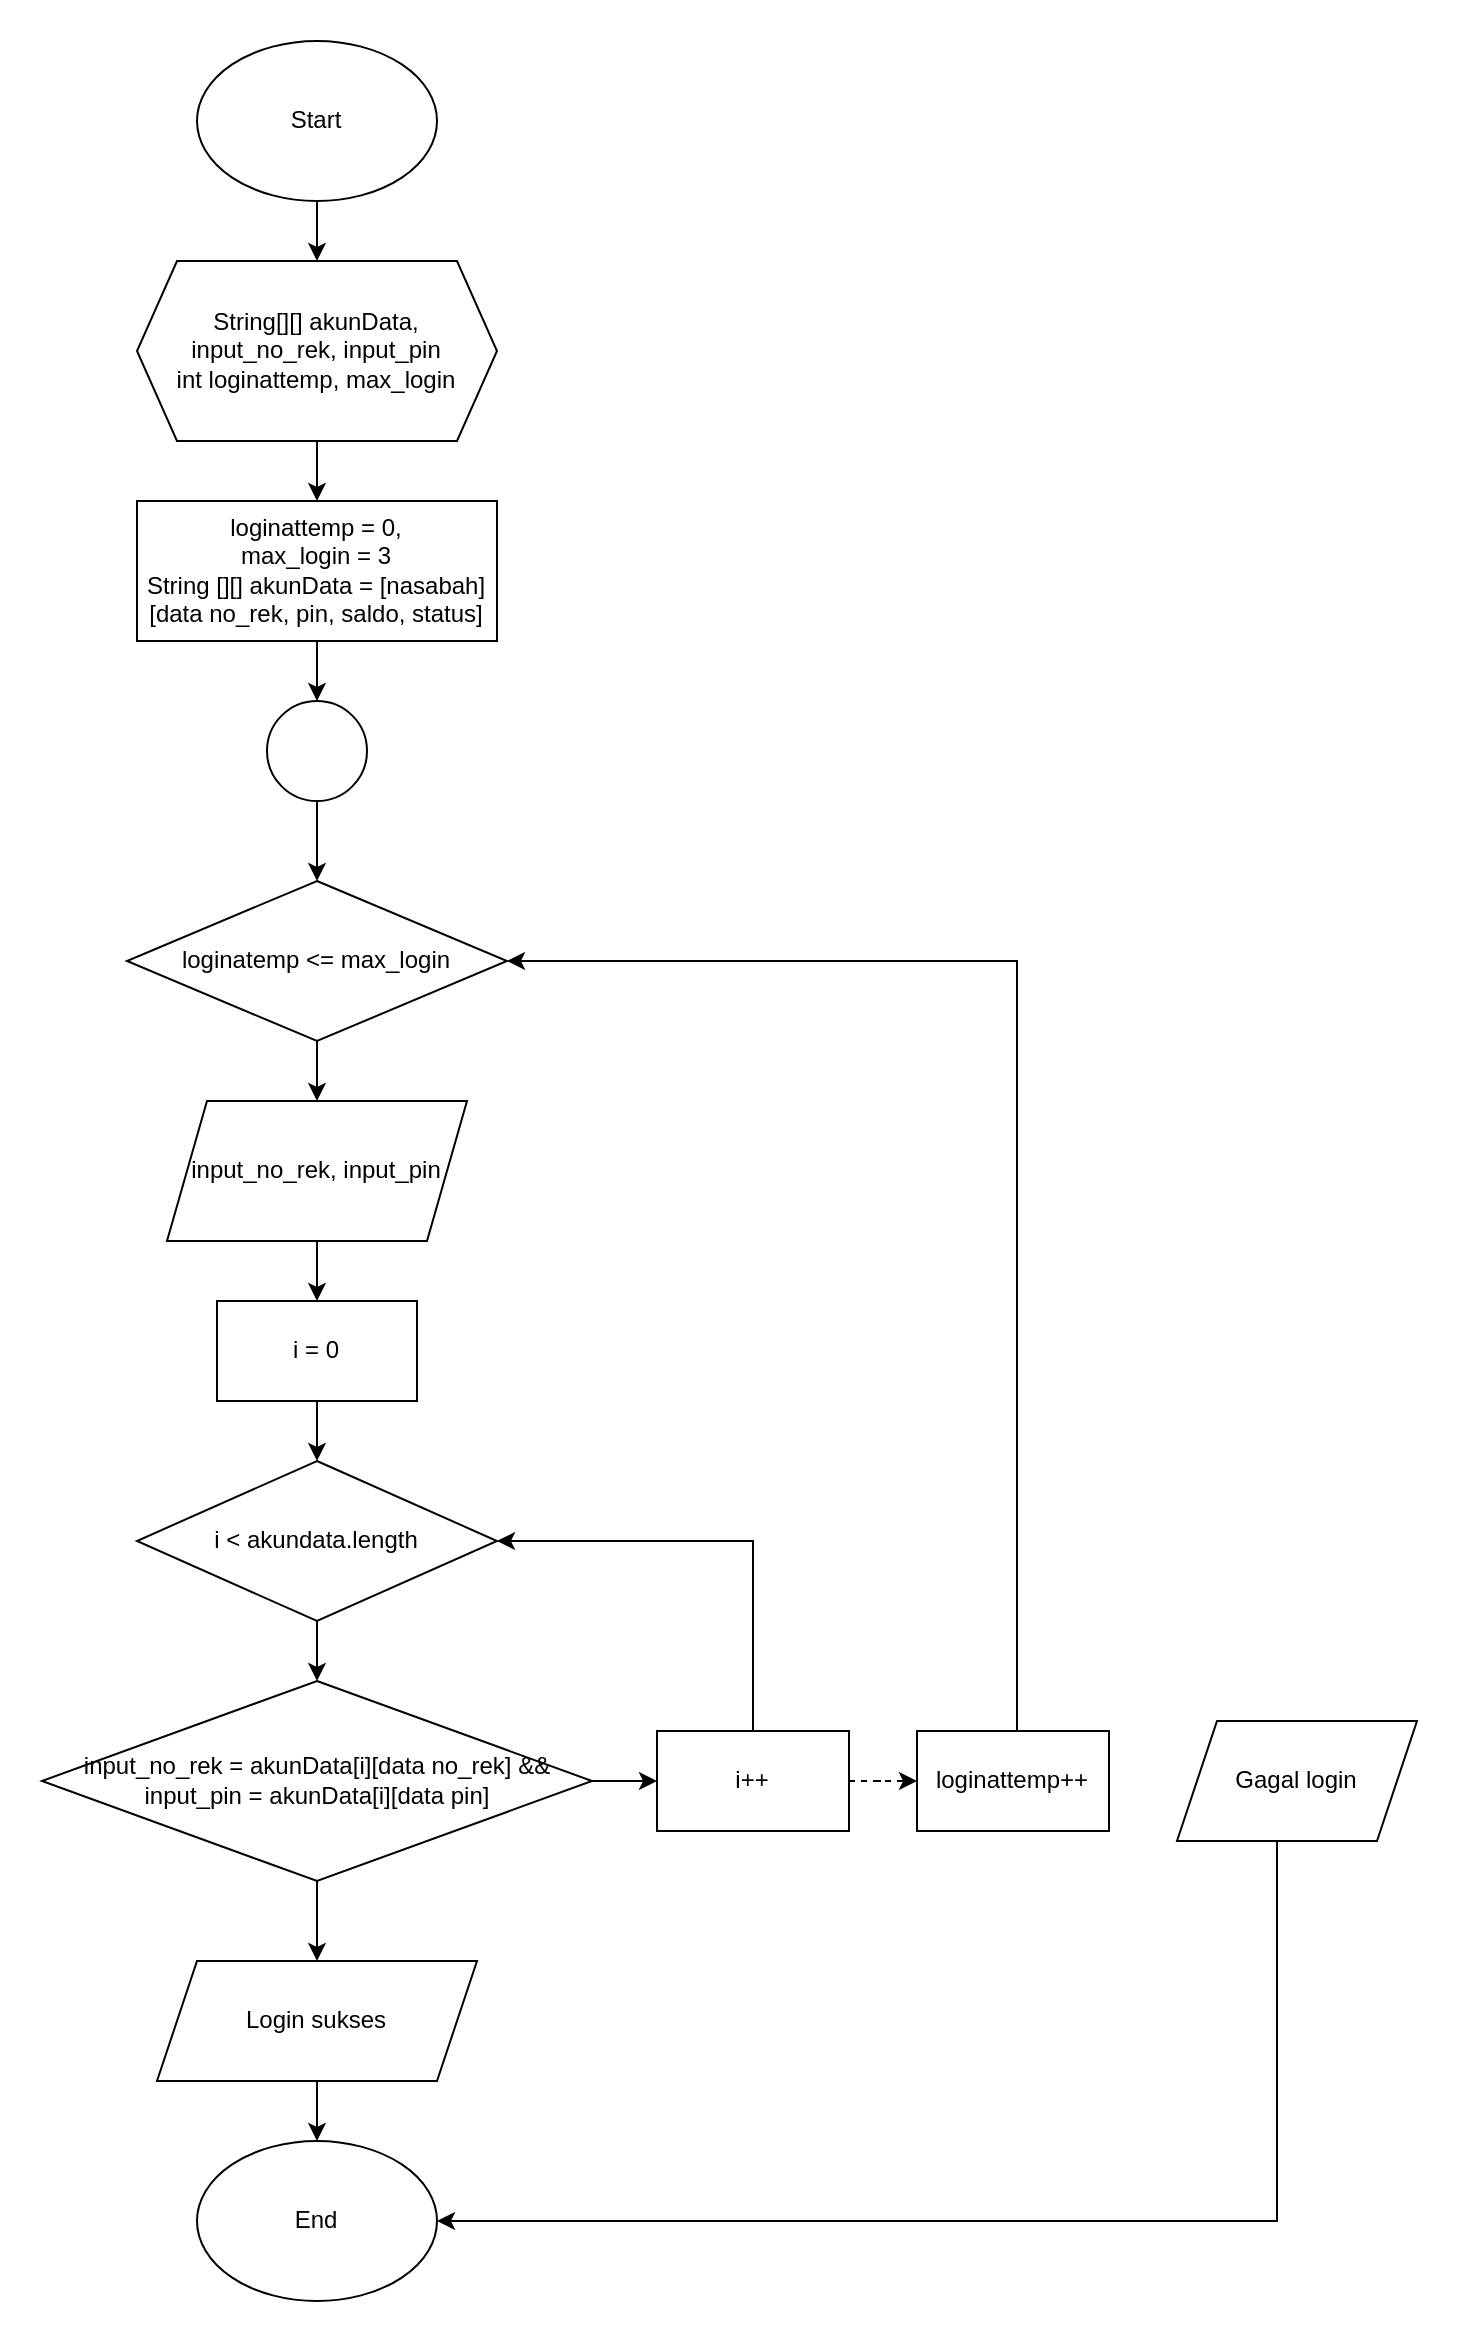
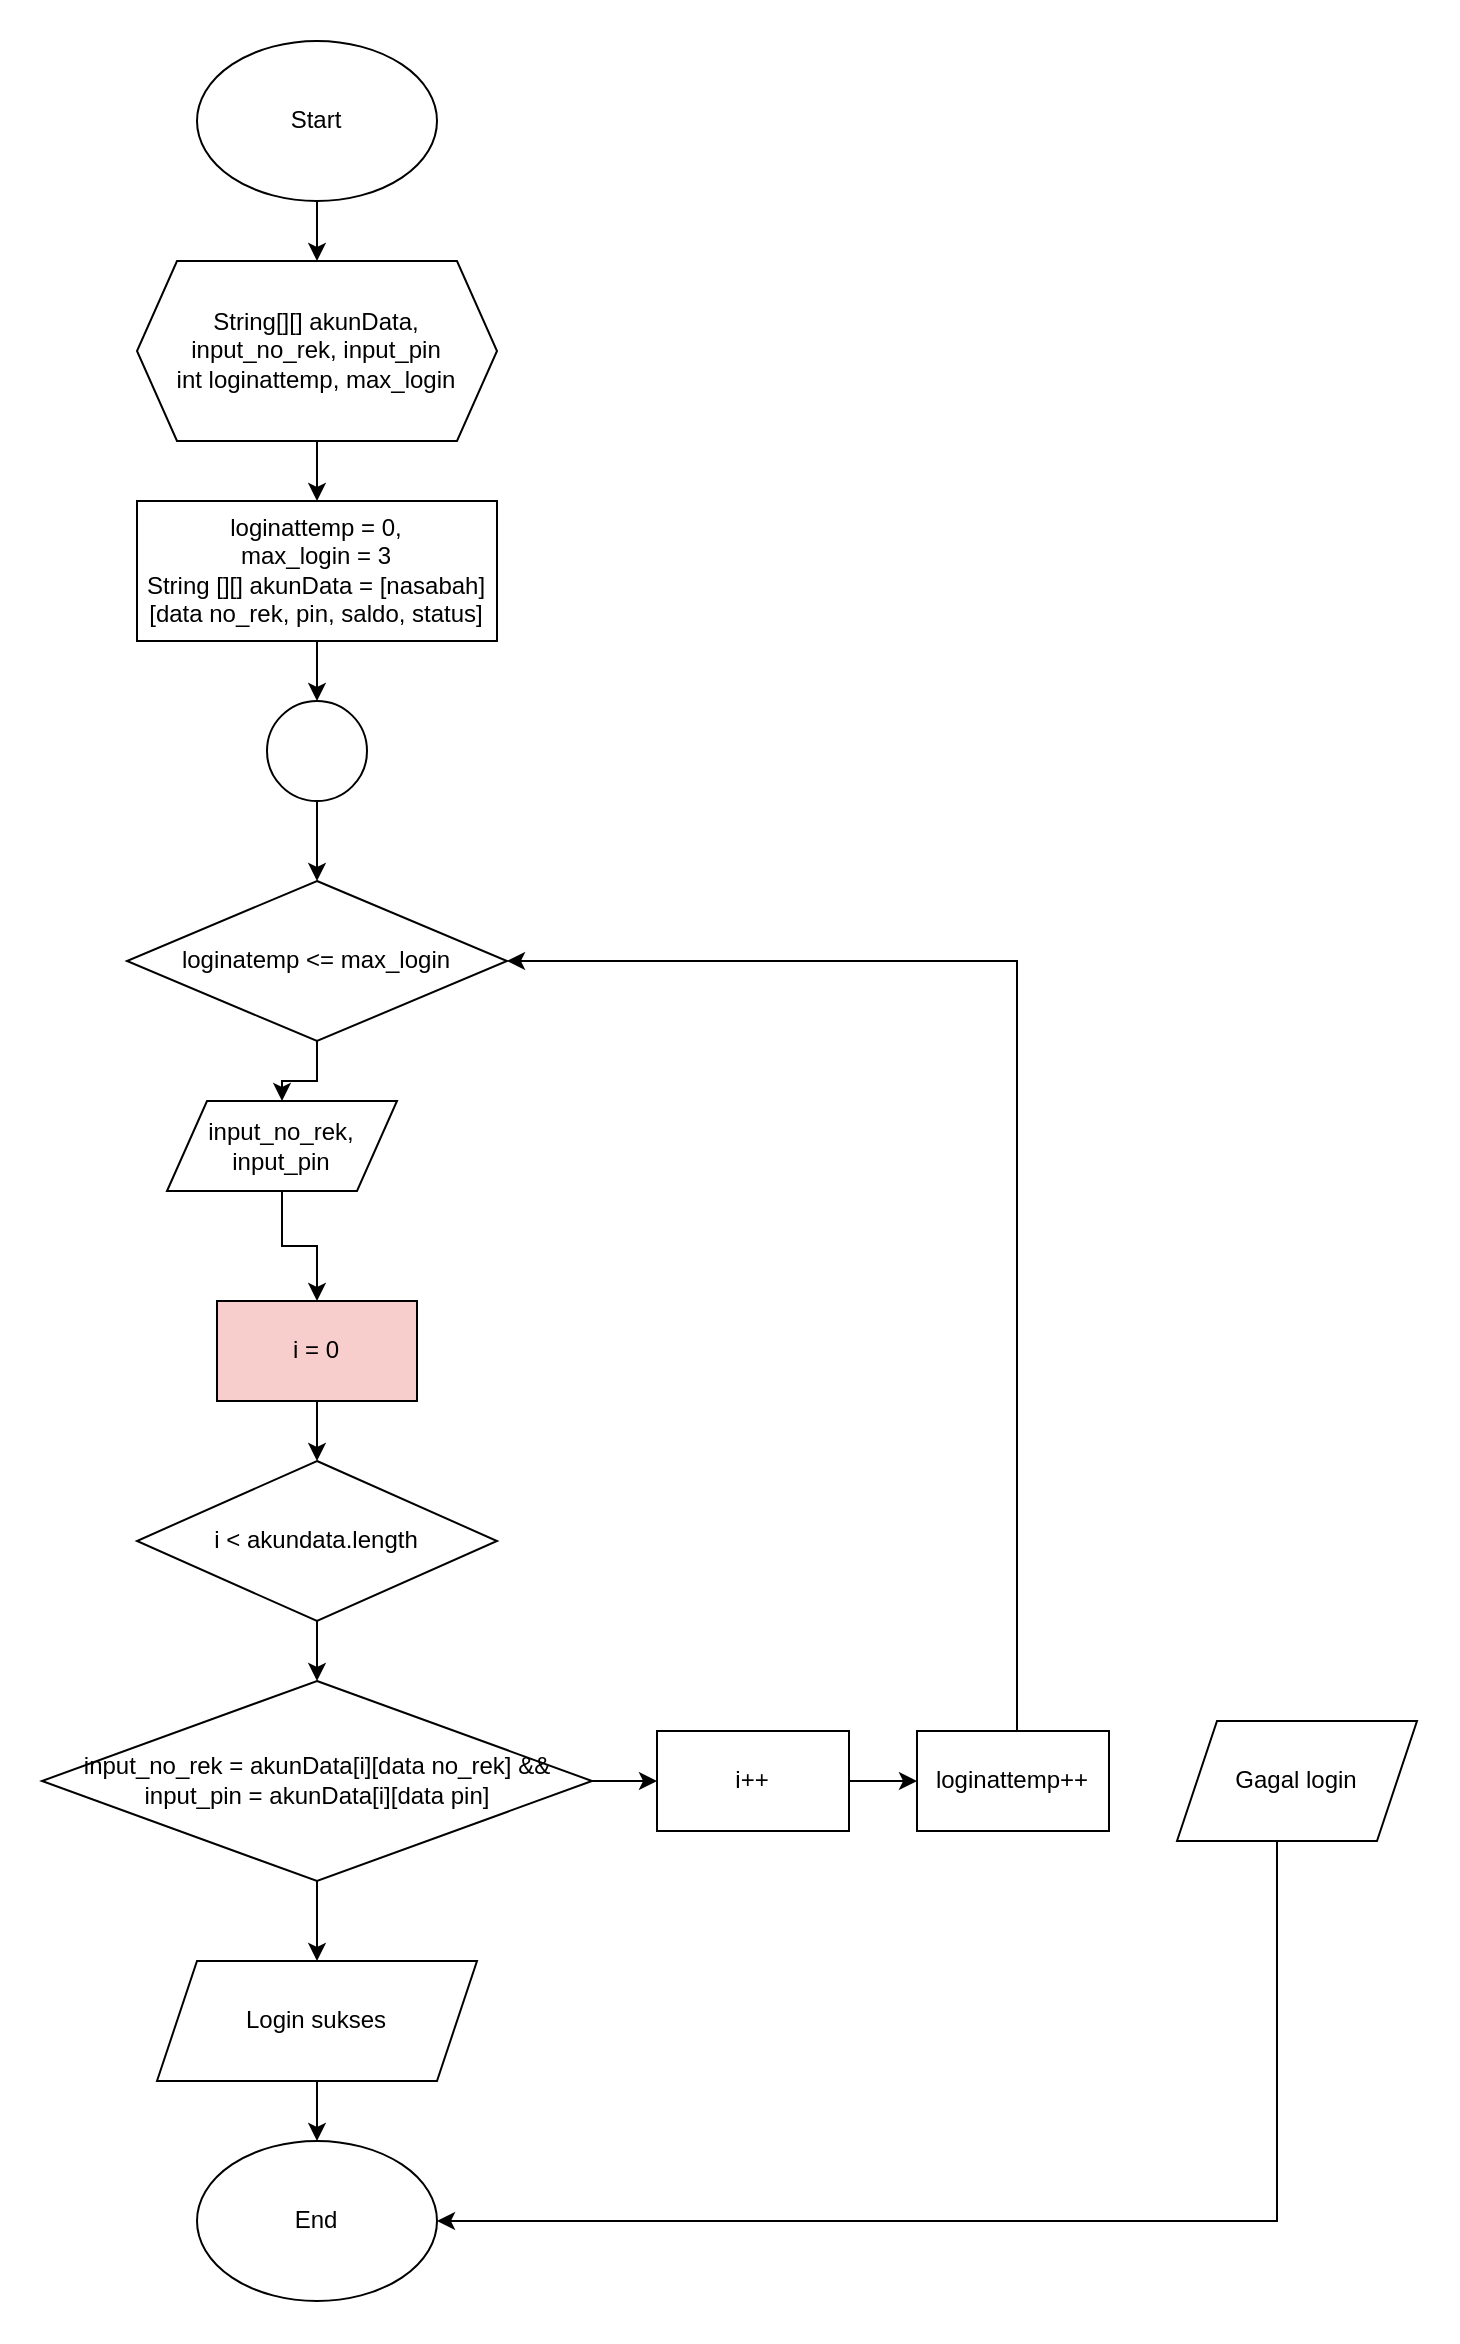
(317, 1171) -> (282, 1146)
(317, 1351) -> (317, 1351)
(727, 1541) -> none
(886, 1781) -> (886, 1781)
